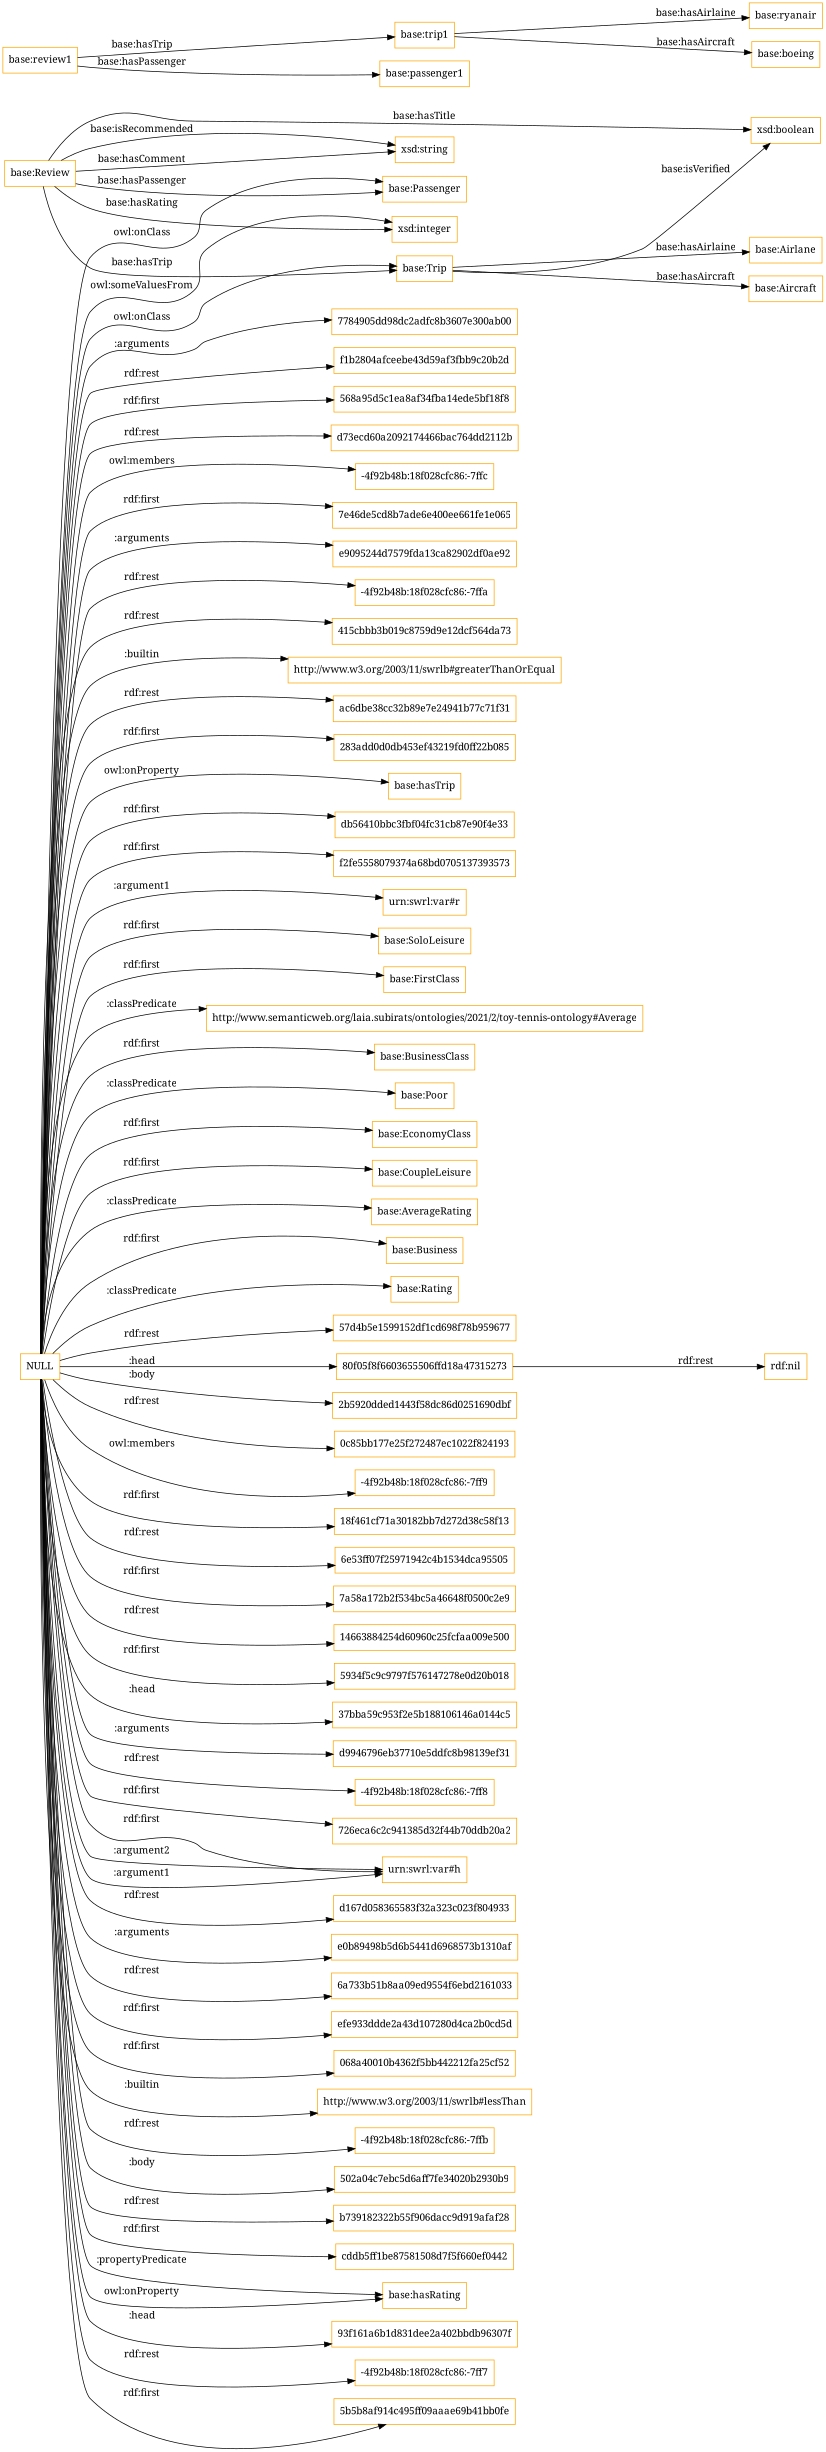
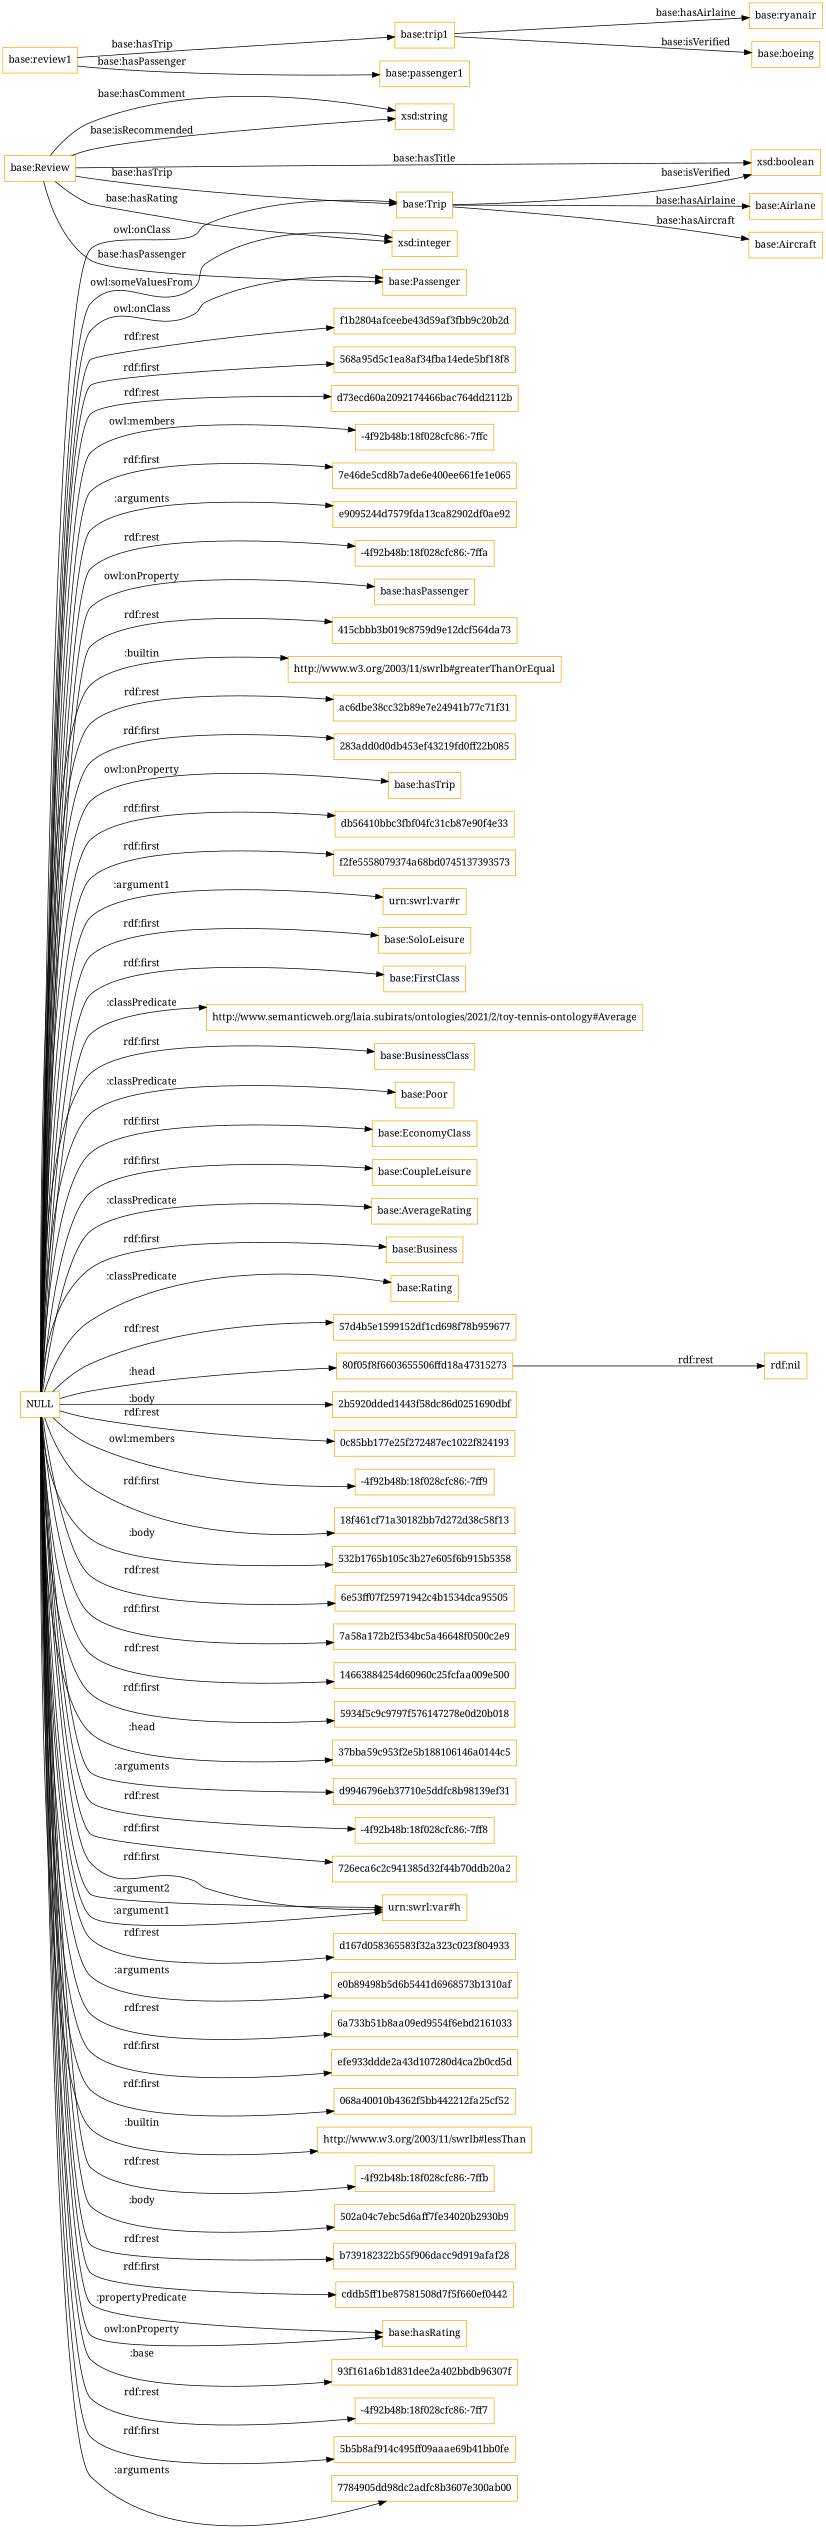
(696, 43) -> (696, 43)
none -> (425, 592)
(425, 864) -> (425, 863)
none -> (425, 1559)
(142, 2316) -> (142, 2354)
